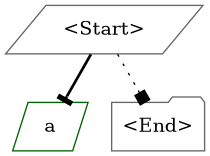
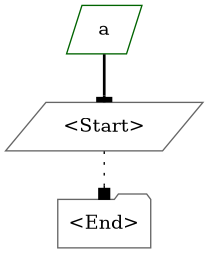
(79, 75) -> (104, 75)
